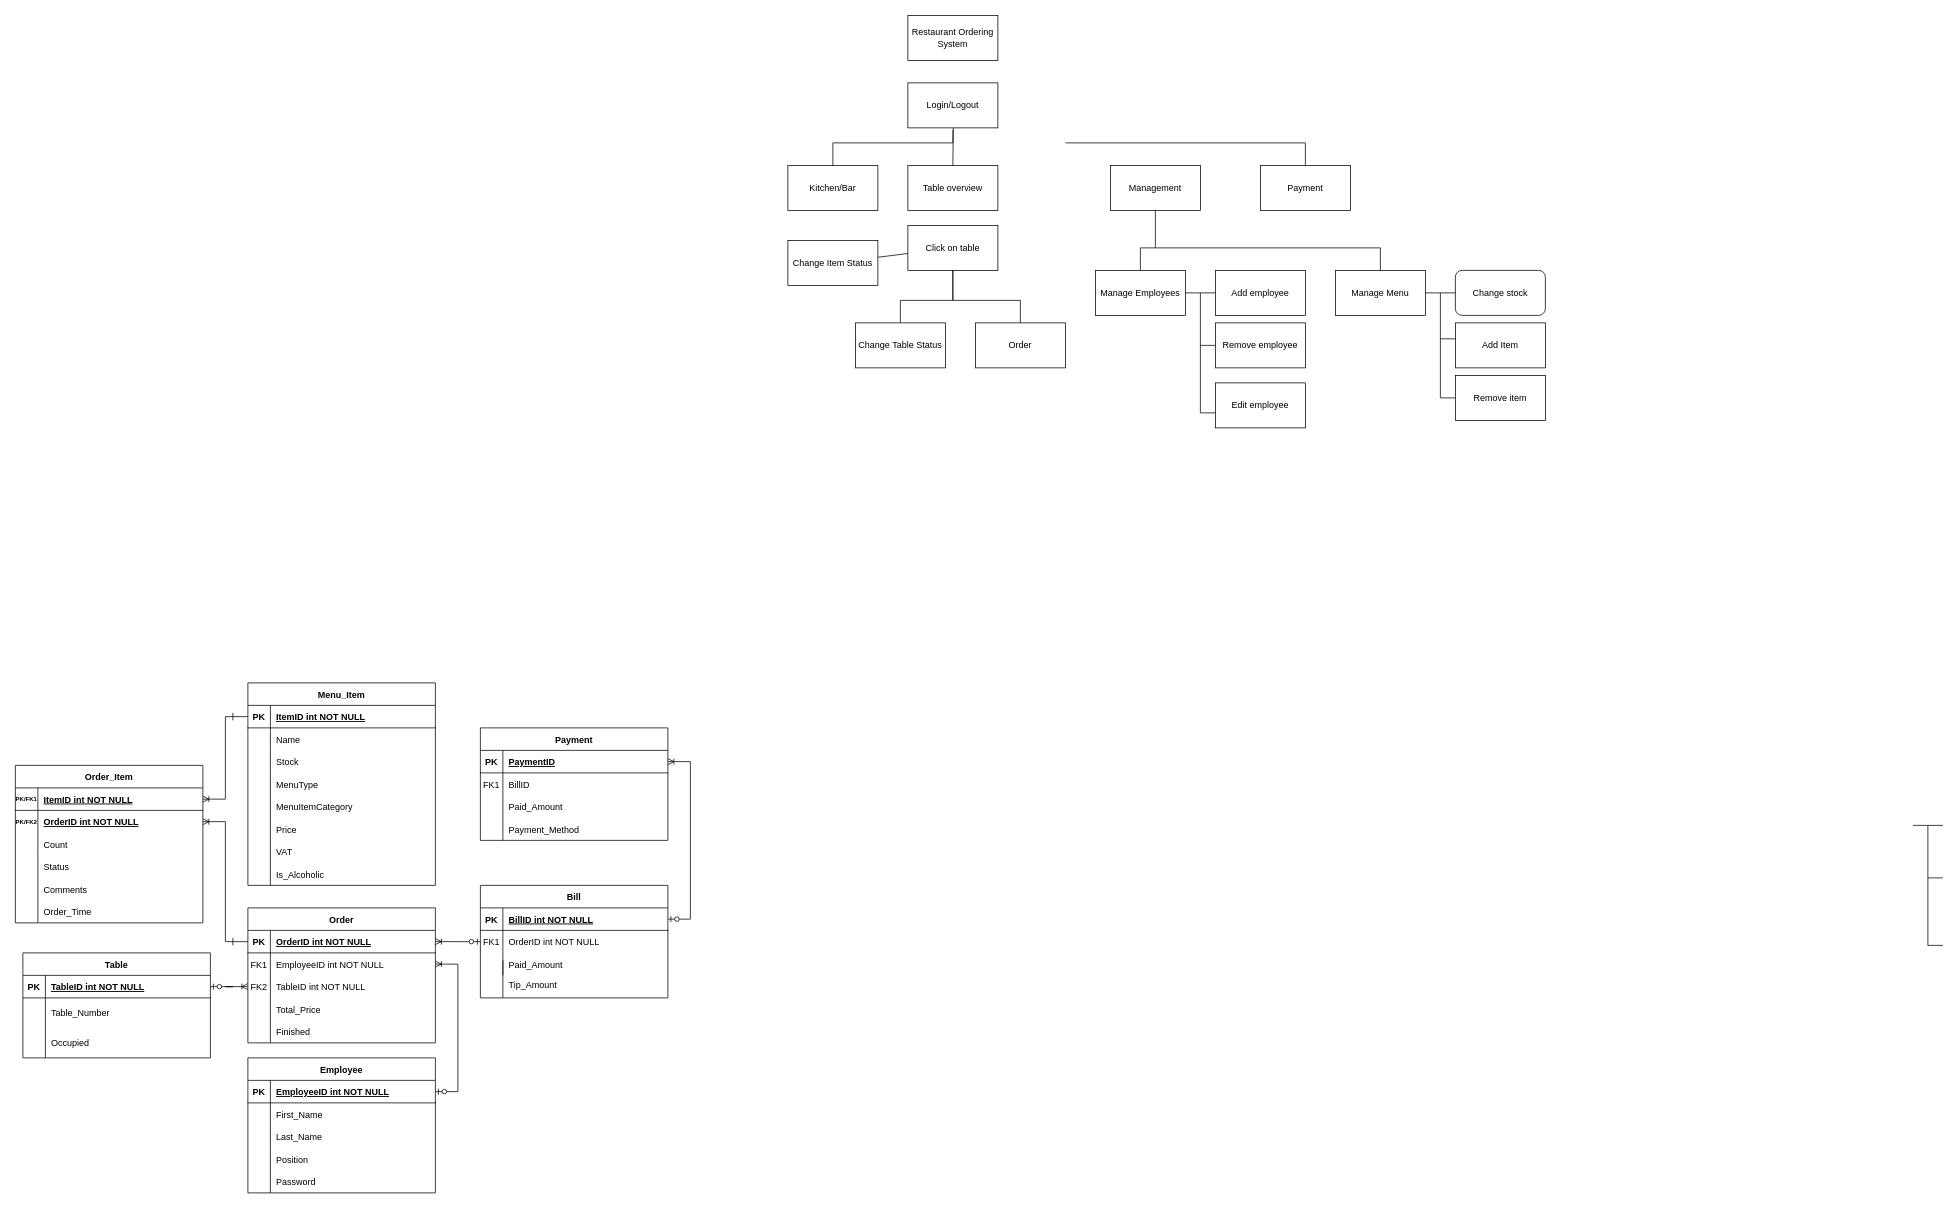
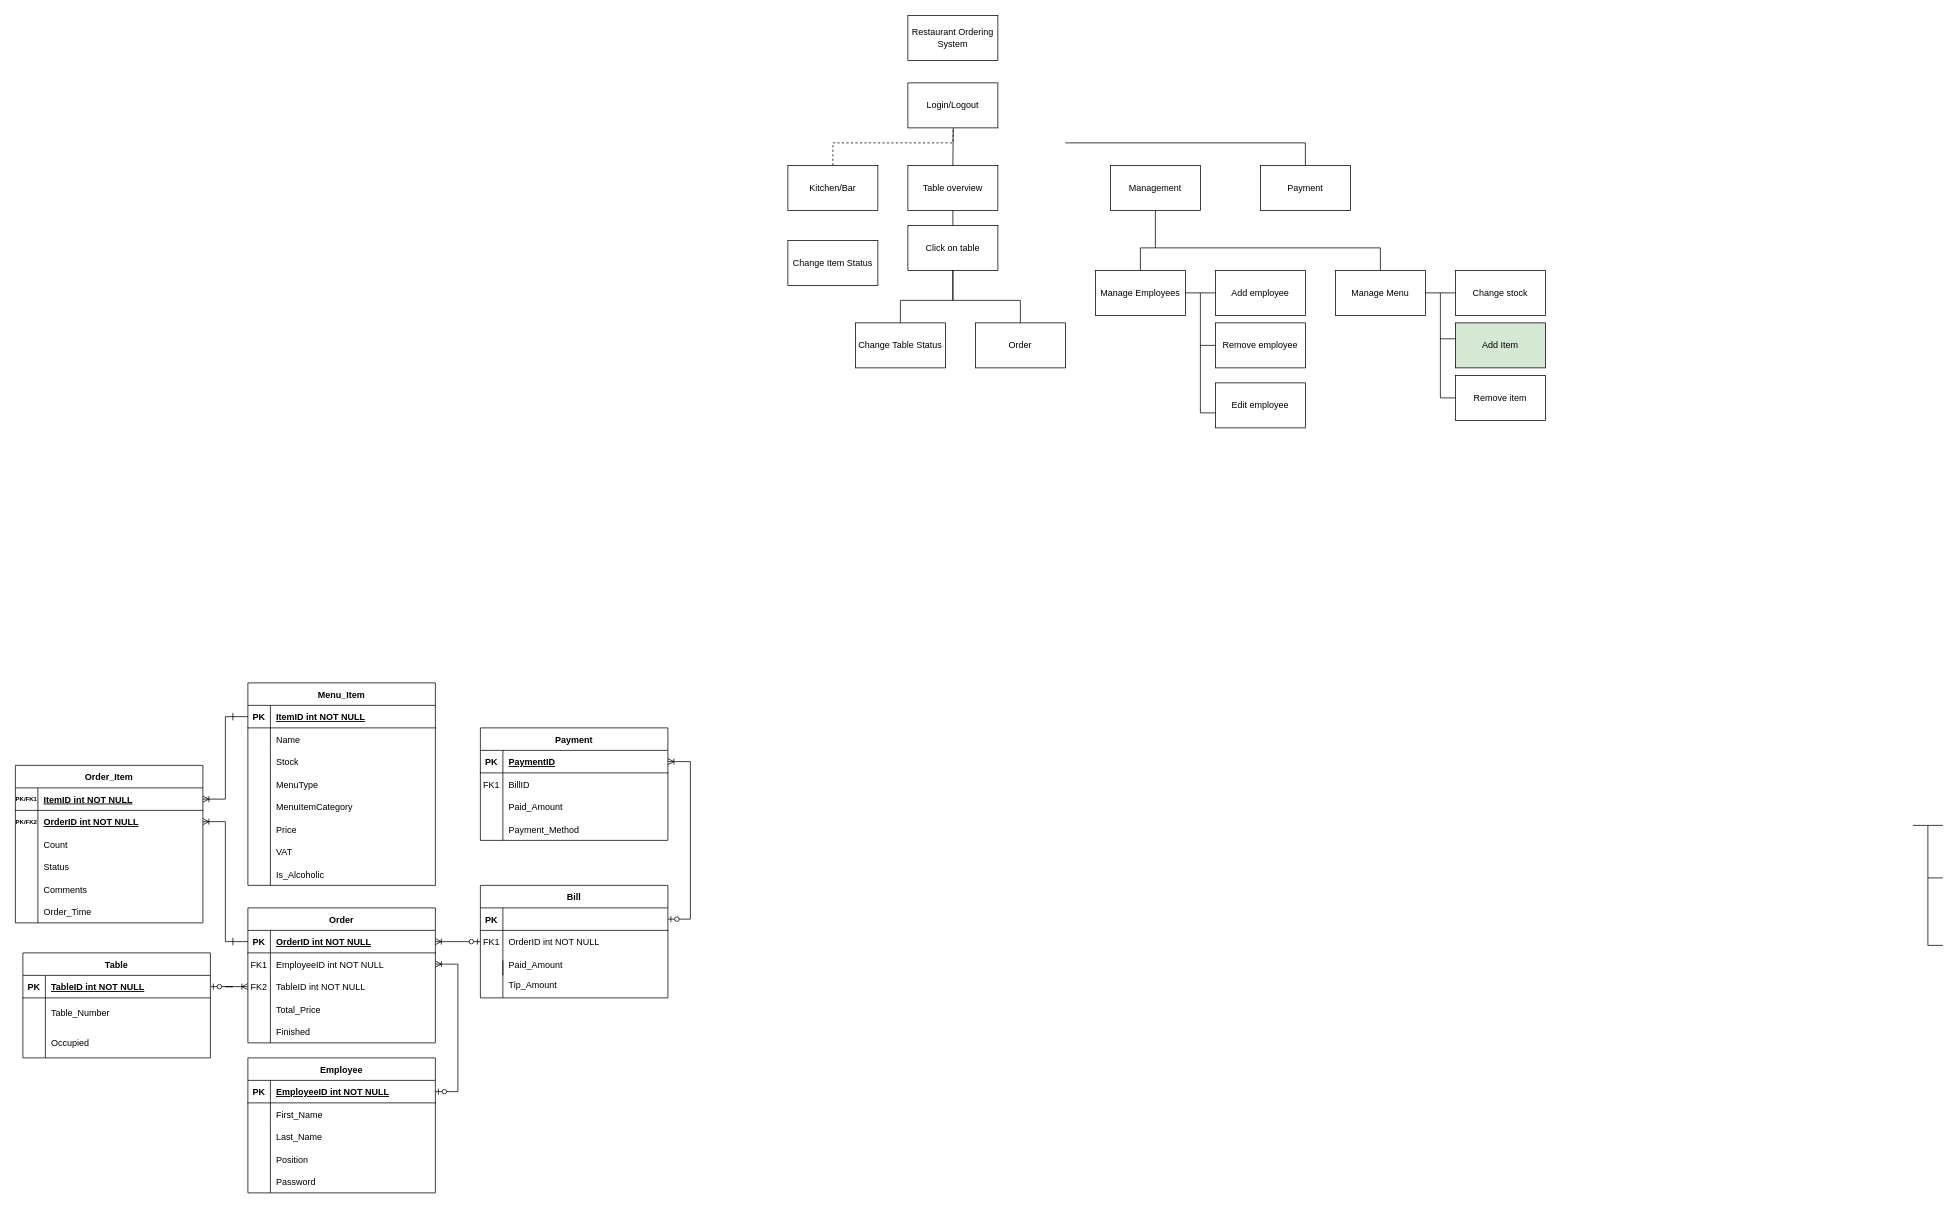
(881, 143) -> (881, 143)
(893, 255) -> (953, 218)
(1500, 293) -> (1500, 293)
(1500, 345) -> (1500, 345)
(585, 919) -> none
